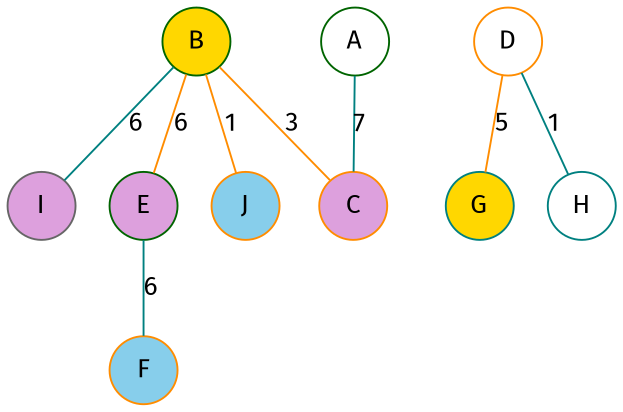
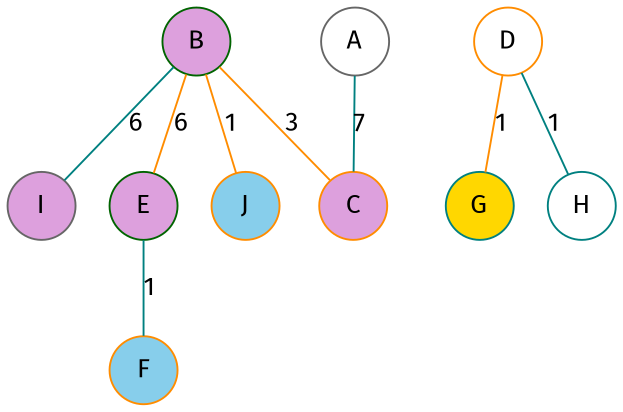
(196, 42) -> (196, 42)
(355, 42) -> (355, 42)
(502, 124) -> (502, 124)
(151, 288) -> (150, 288)
